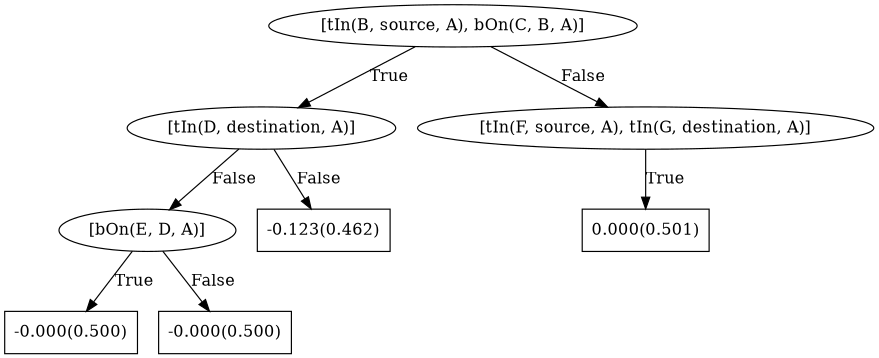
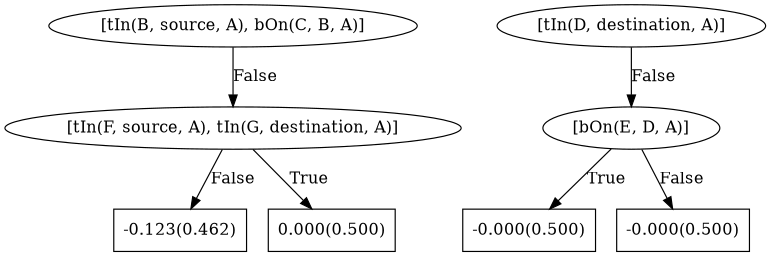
(362, 74) -> none
(289, 174) -> (209, 174)
(646, 230) -> (332, 230)
